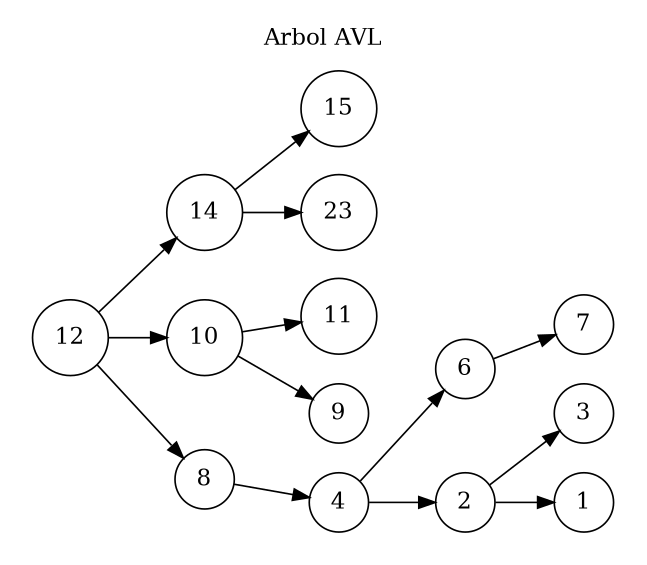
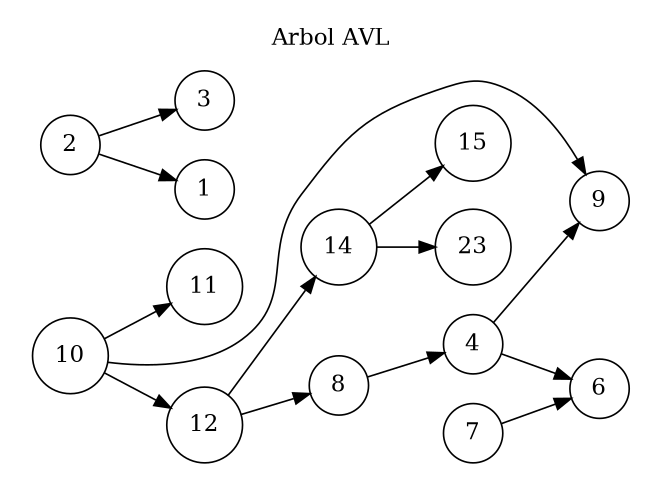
(130, 338) -> (130, 387)
(517, 350) -> (529, 414)
(394, 502) -> (531, 279)
